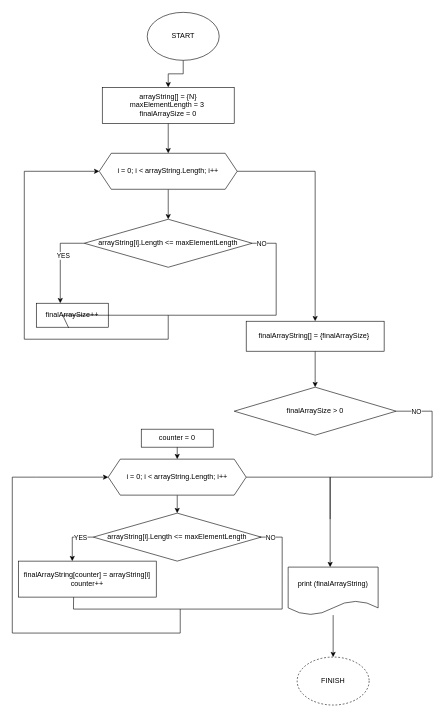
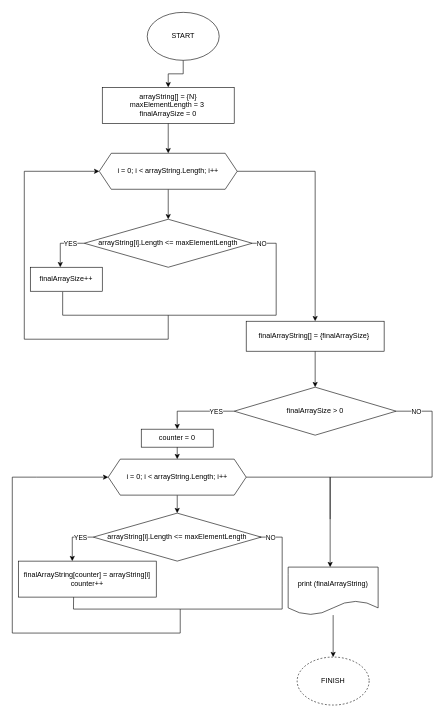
(72, 315) -> (66, 279)
none -> (216, 411)
